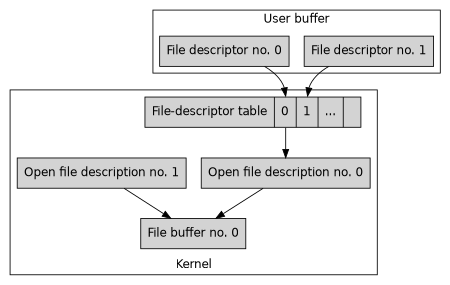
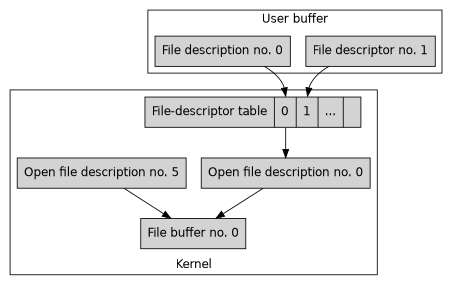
(224, 51) -> (223, 51)
(102, 173) -> (102, 173)
